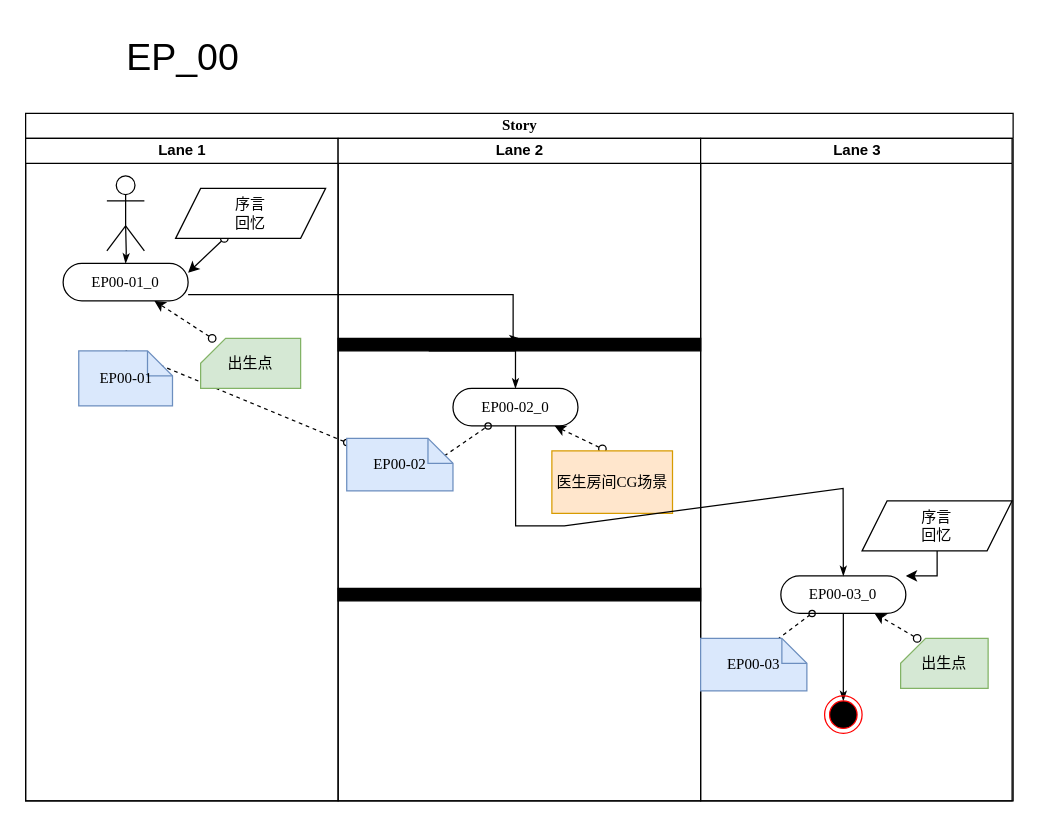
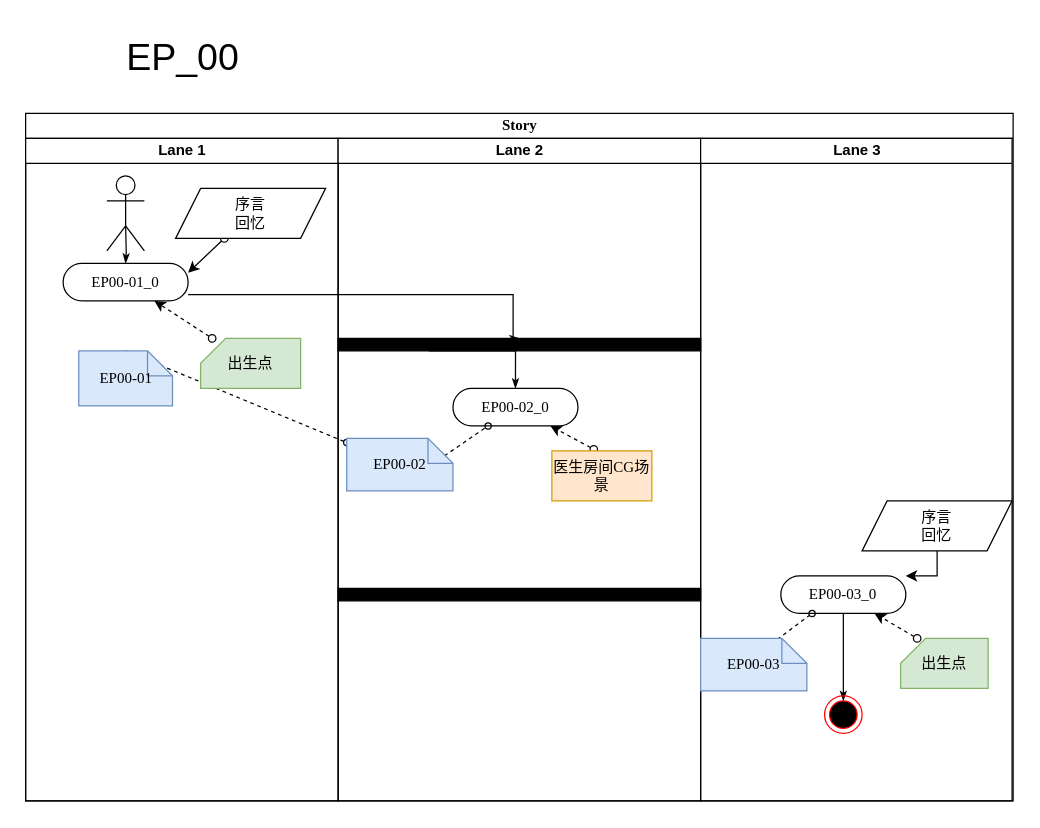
(612, 482) -> (602, 476)
(670, 511) -> none
